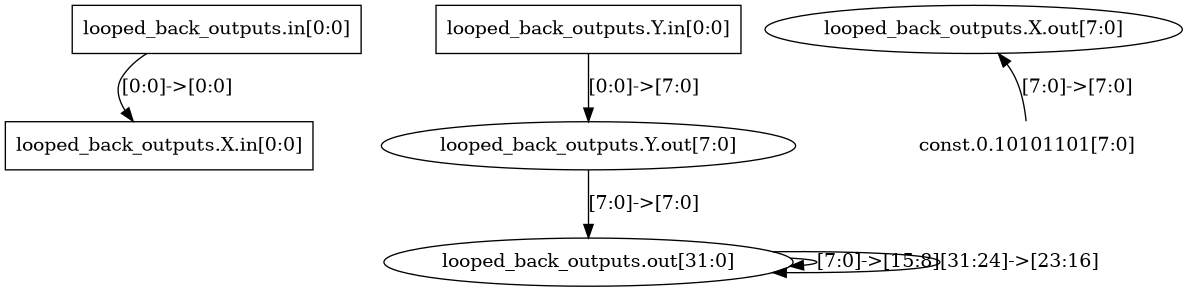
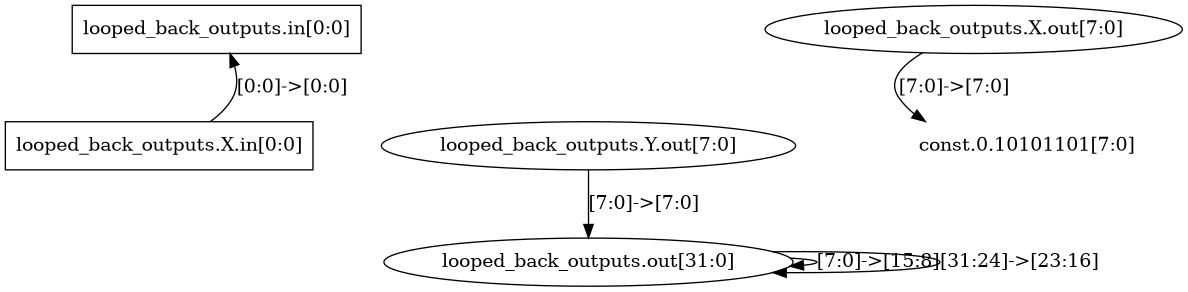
(588, 29) -> none
(122, 78) -> (233, 98)
(1020, 91) -> (895, 81)
